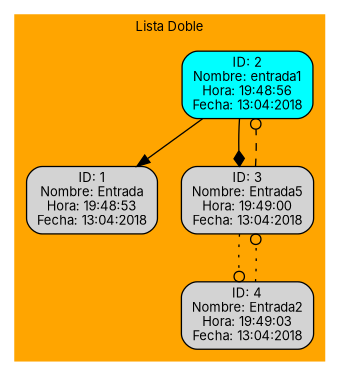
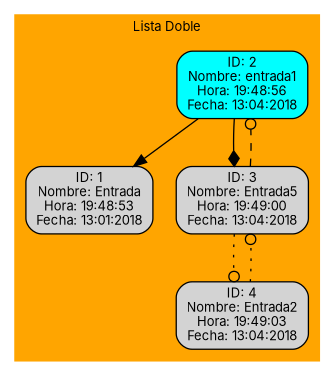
(92, 200) -> (89, 200)
